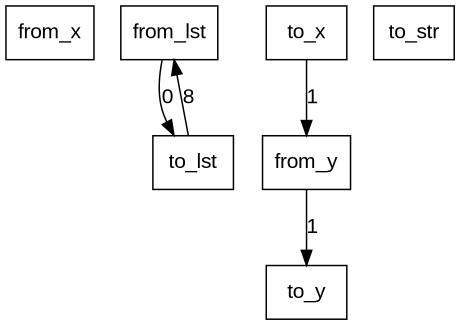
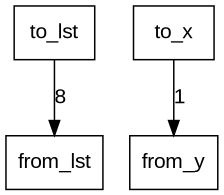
(50, 33) -> none
(414, 33) -> none
(159, 92) -> none
(307, 292) -> none
